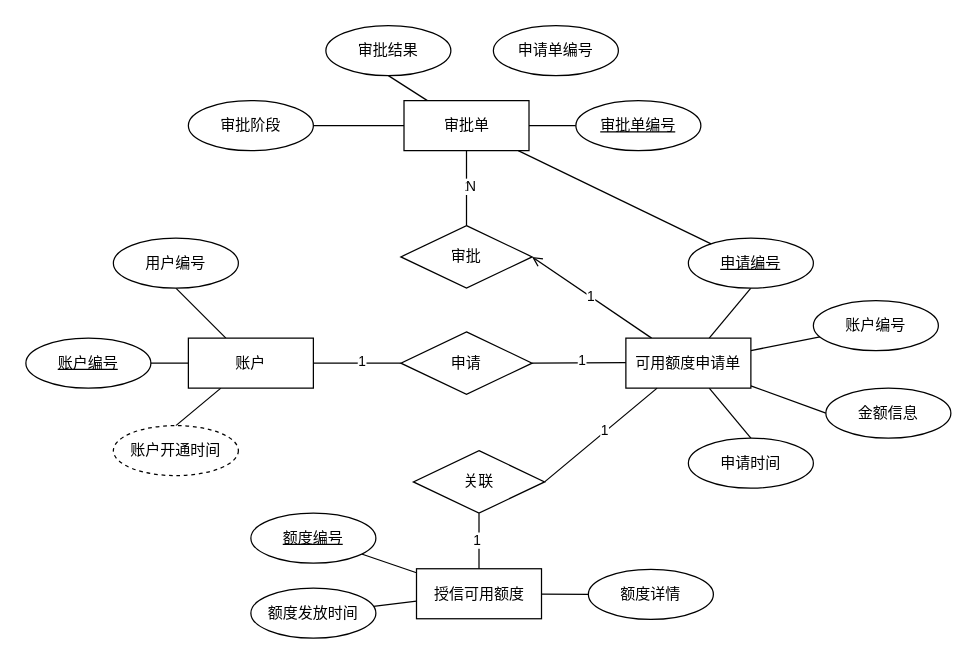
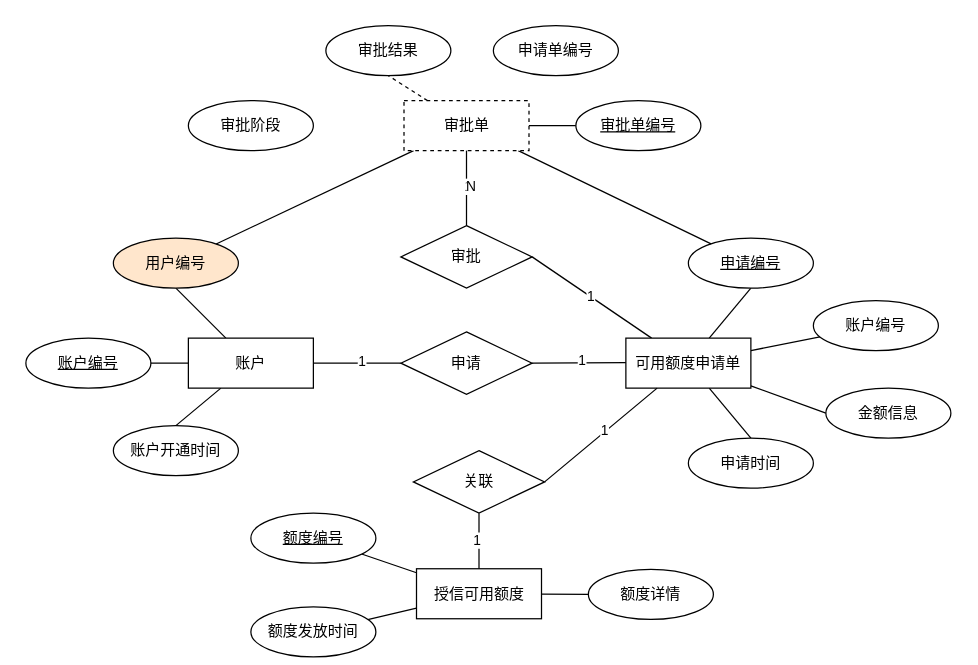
(408, 88) -> (408, 88)
(358, 126) -> (315, 197)
(466, 126) -> (466, 126)
(537, 260) -> (536, 260)
(176, 263) -> (176, 263)
(176, 451) -> (176, 451)
(313, 613) -> (313, 632)
